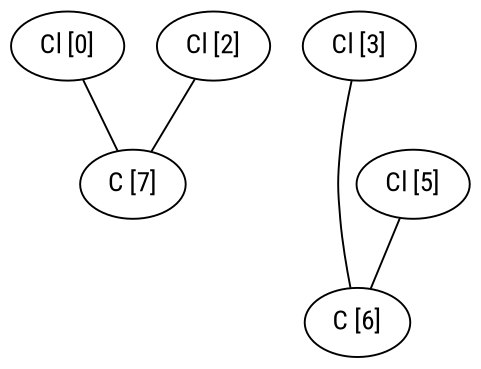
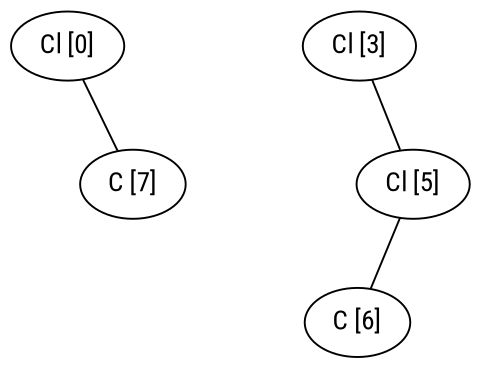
(214, 46) -> none
(338, 184) -> (386, 115)
